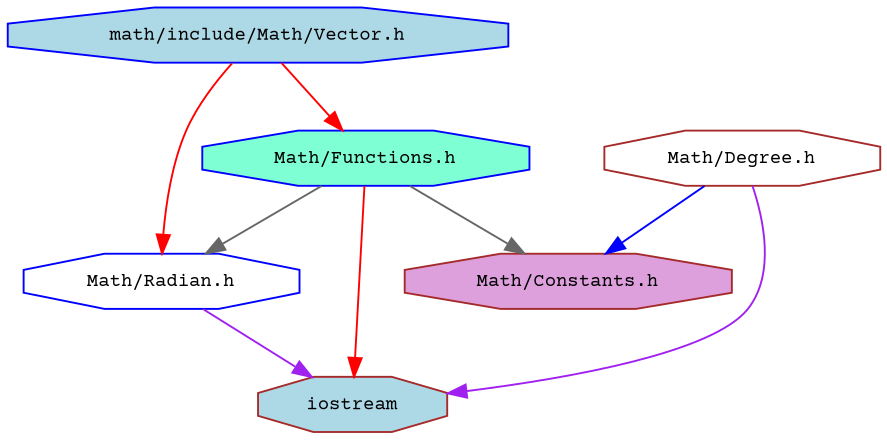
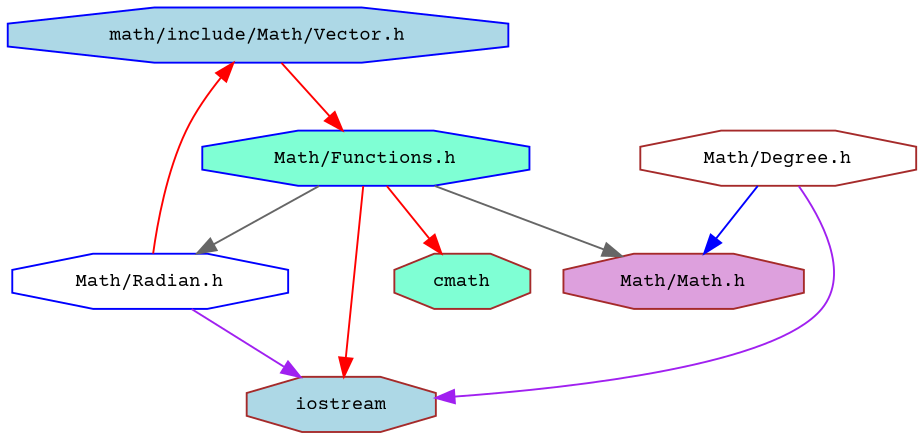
(182, 142) -> (174, 160)
none -> (462, 281)
(568, 281) -> (684, 281)
